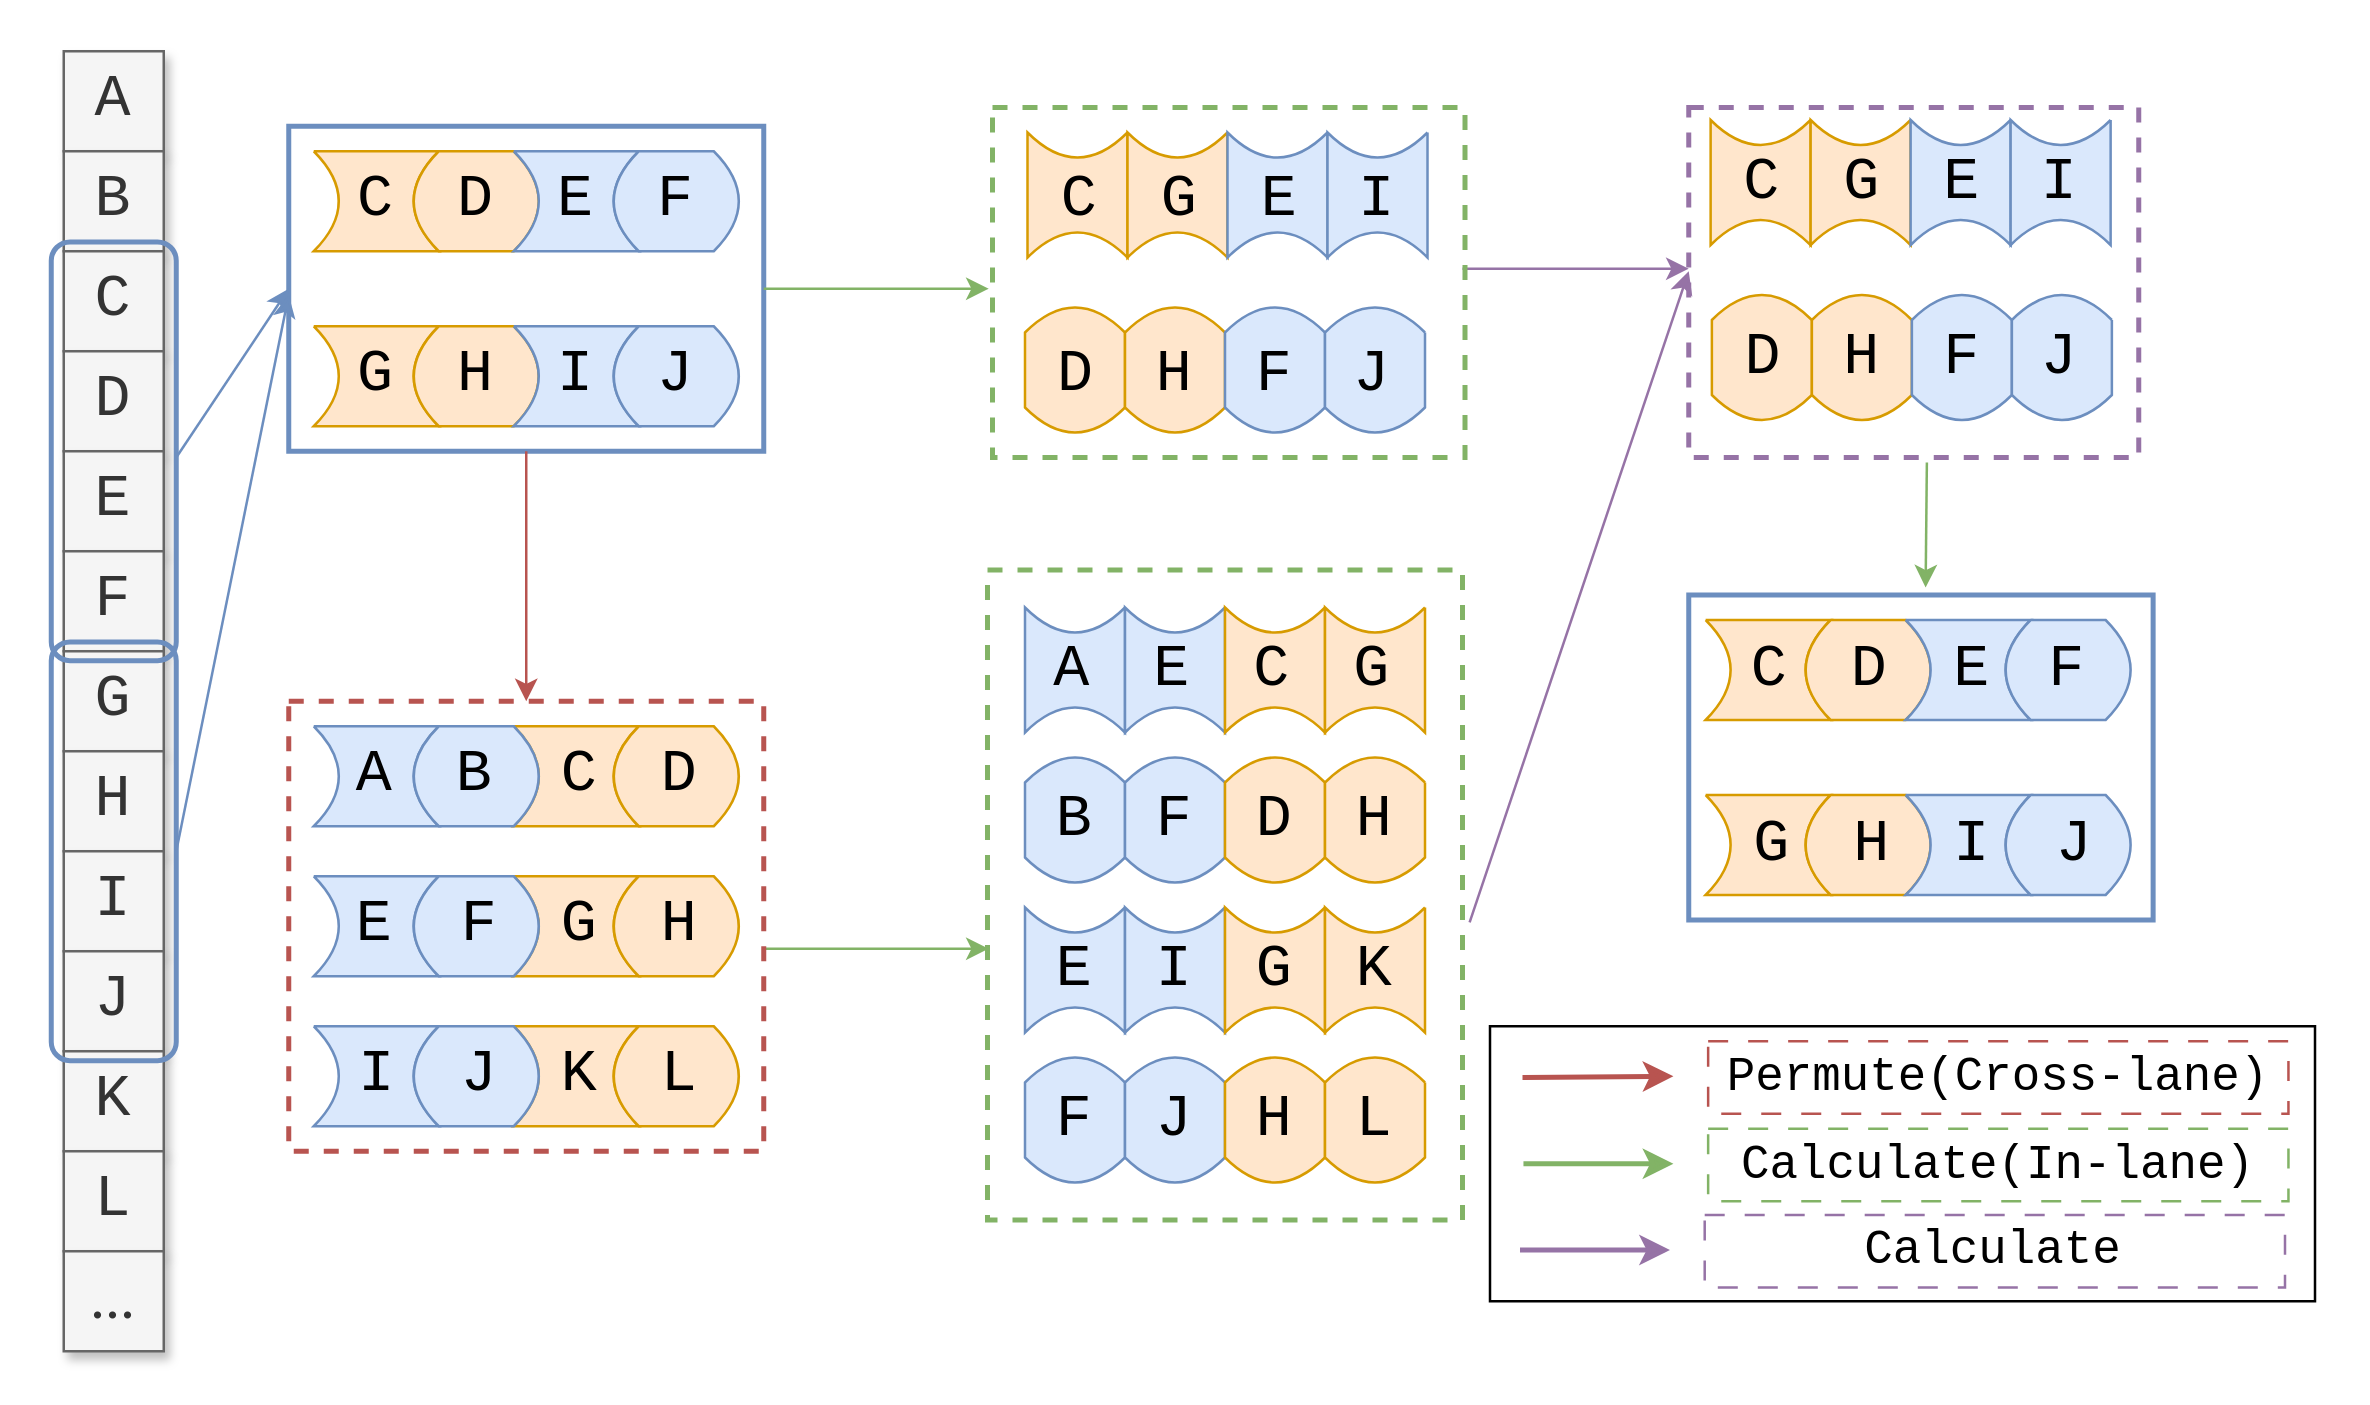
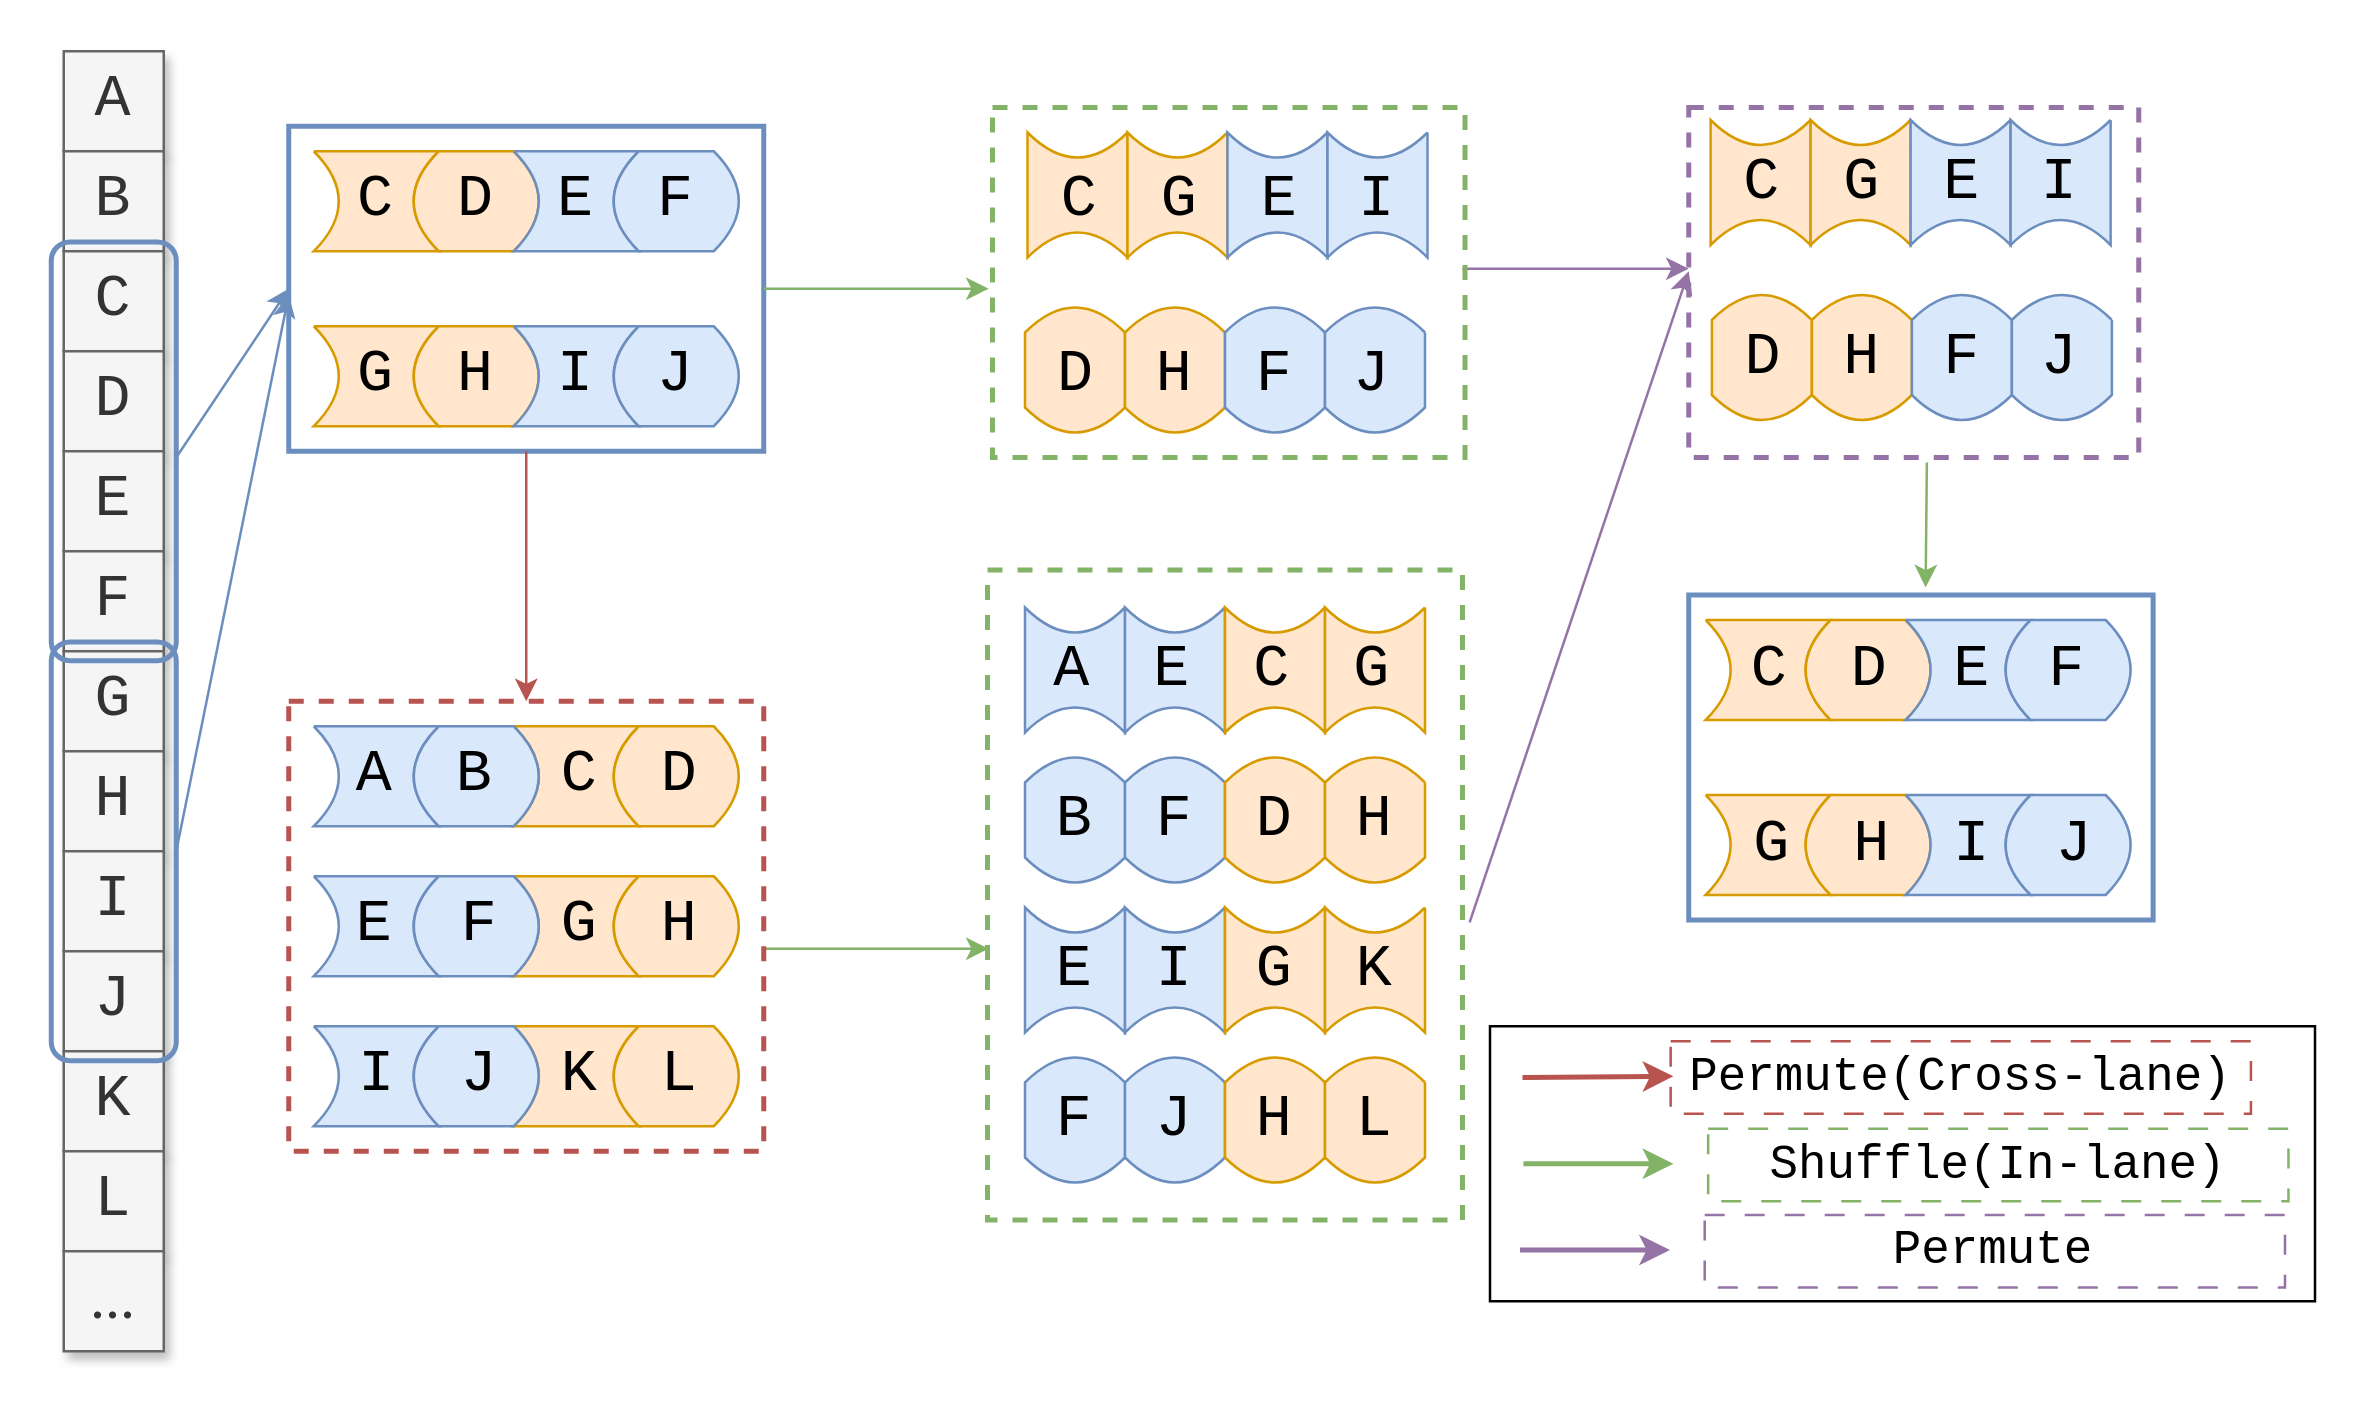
(1998, 1078) -> (1961, 1078)
(1999, 1166) -> (1999, 1166)
(1994, 1251) -> (1994, 1251)
